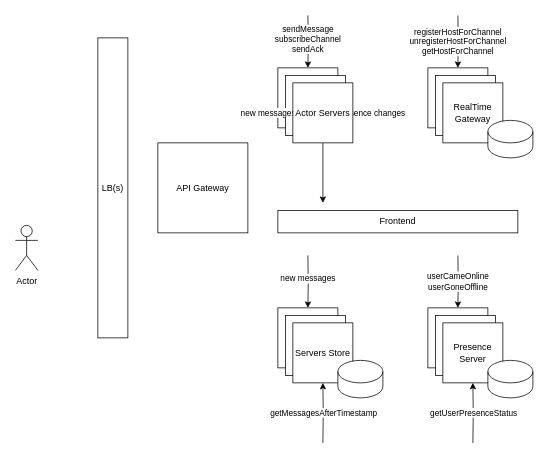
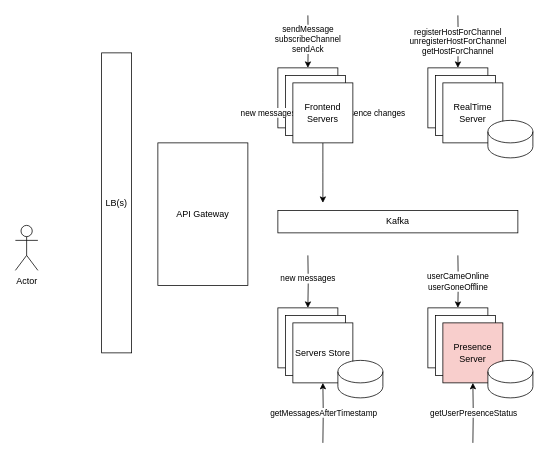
(323, 113) -> (323, 113)
(473, 113) -> (473, 113)
(113, 188) -> (117, 203)
(203, 188) -> (203, 214)
(398, 222) -> (398, 222)
(473, 353) -> (473, 353)
